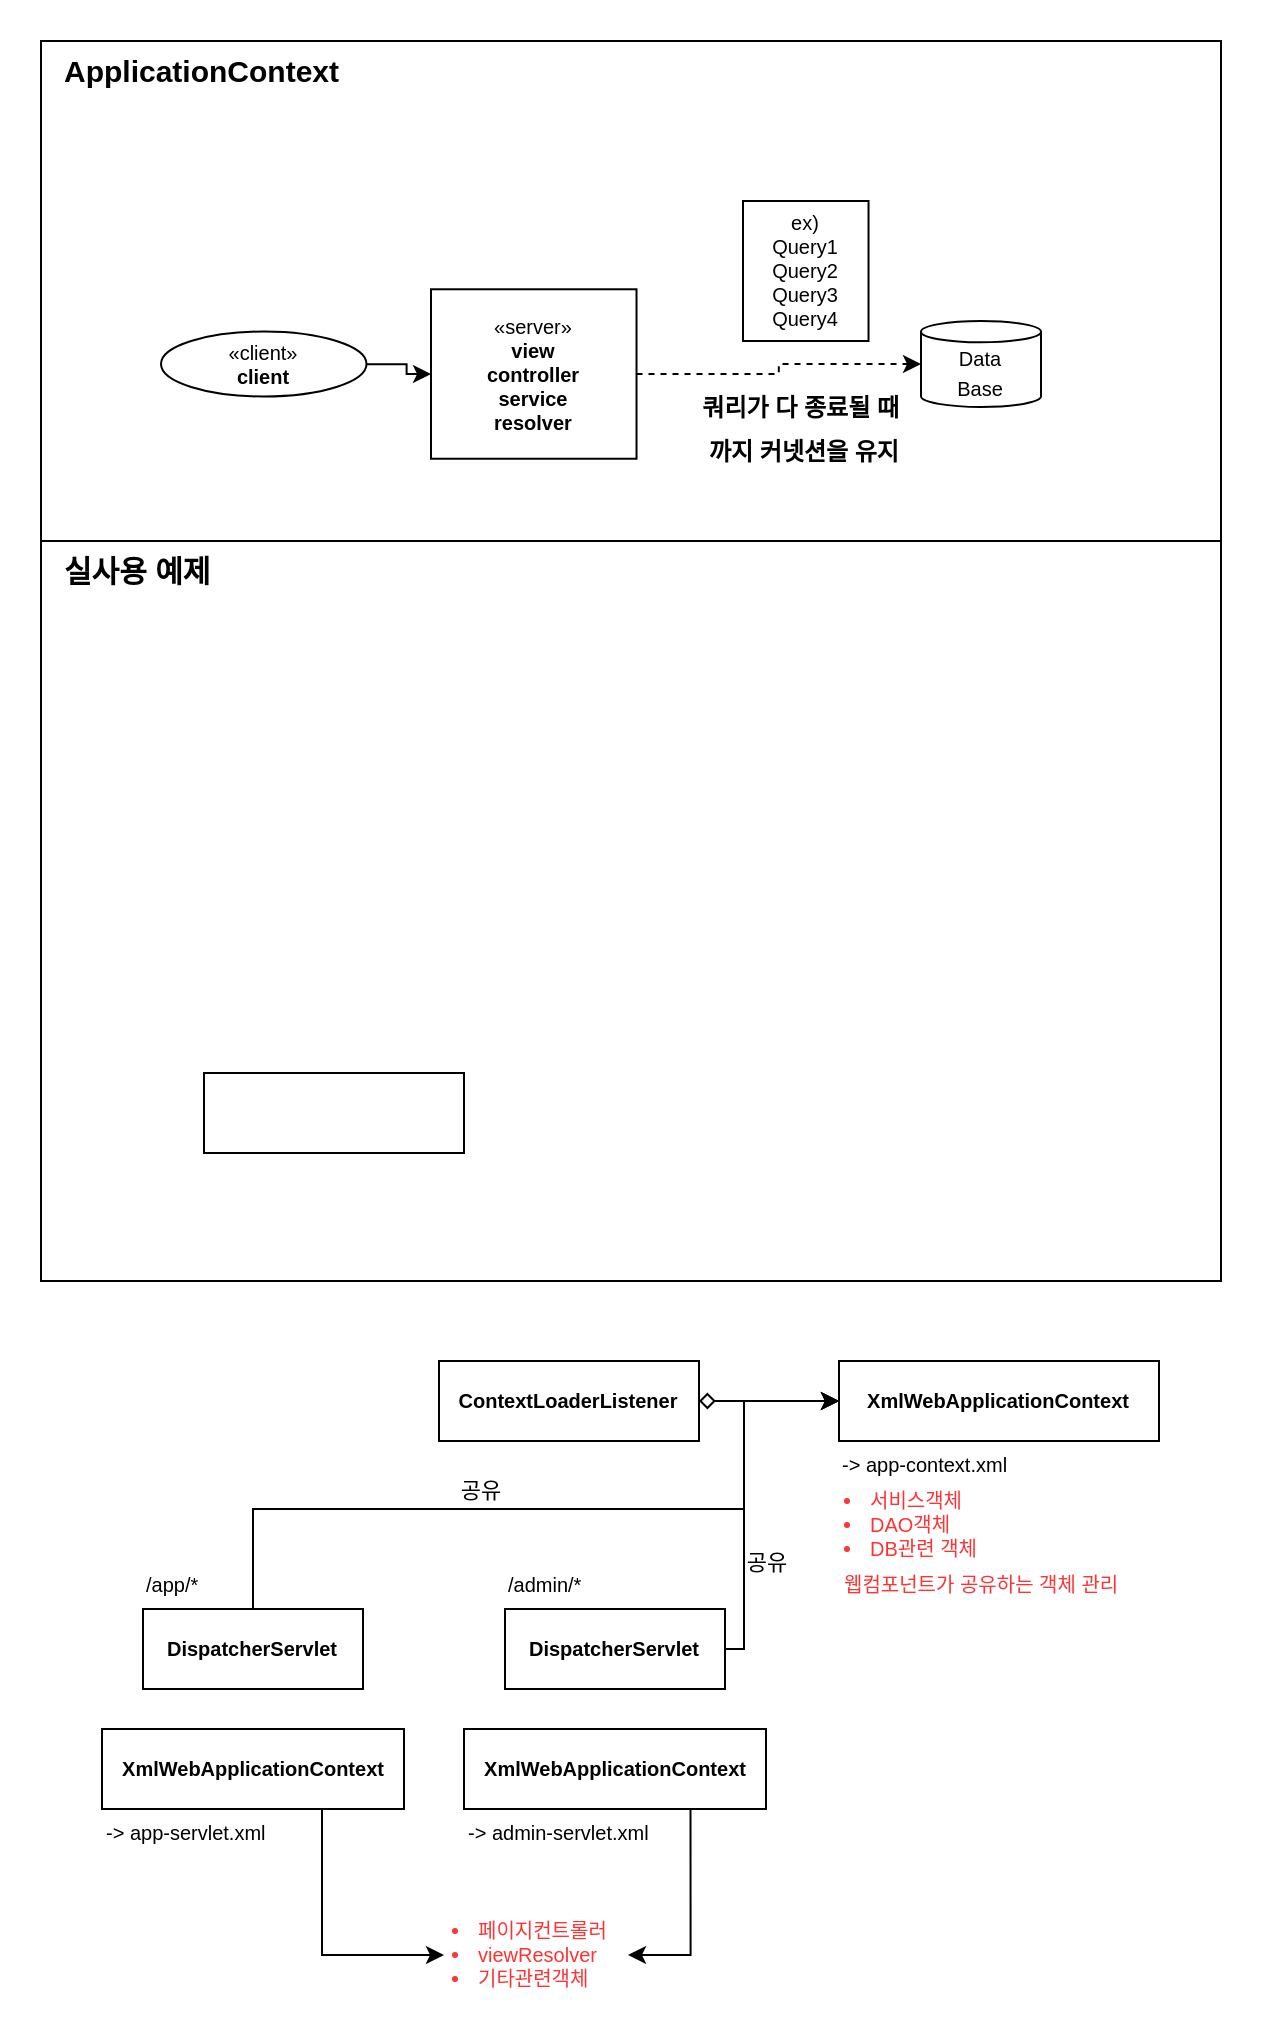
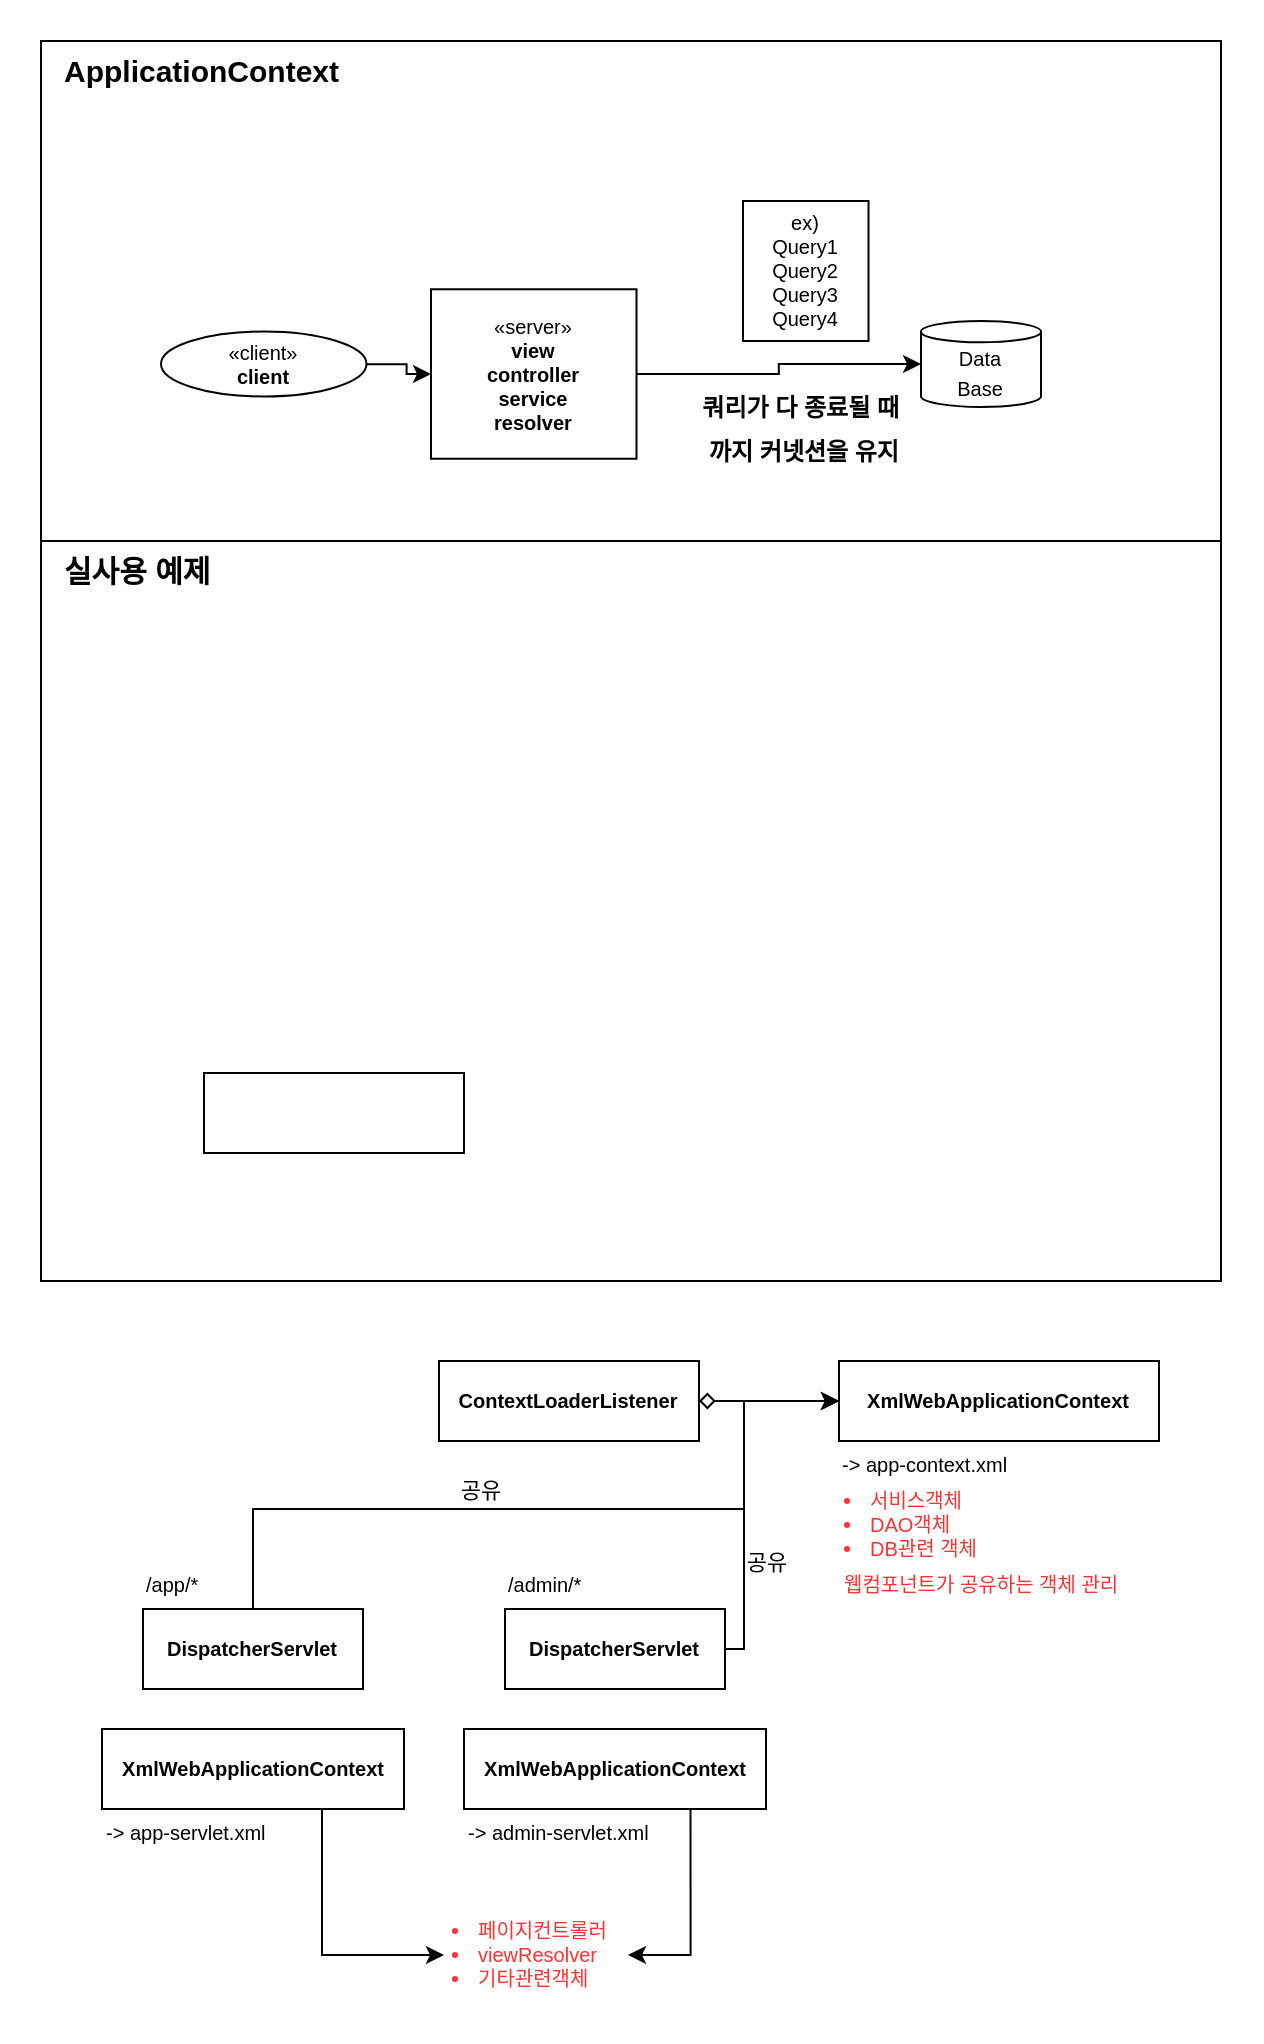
(777, 374) -> (777, 374)
